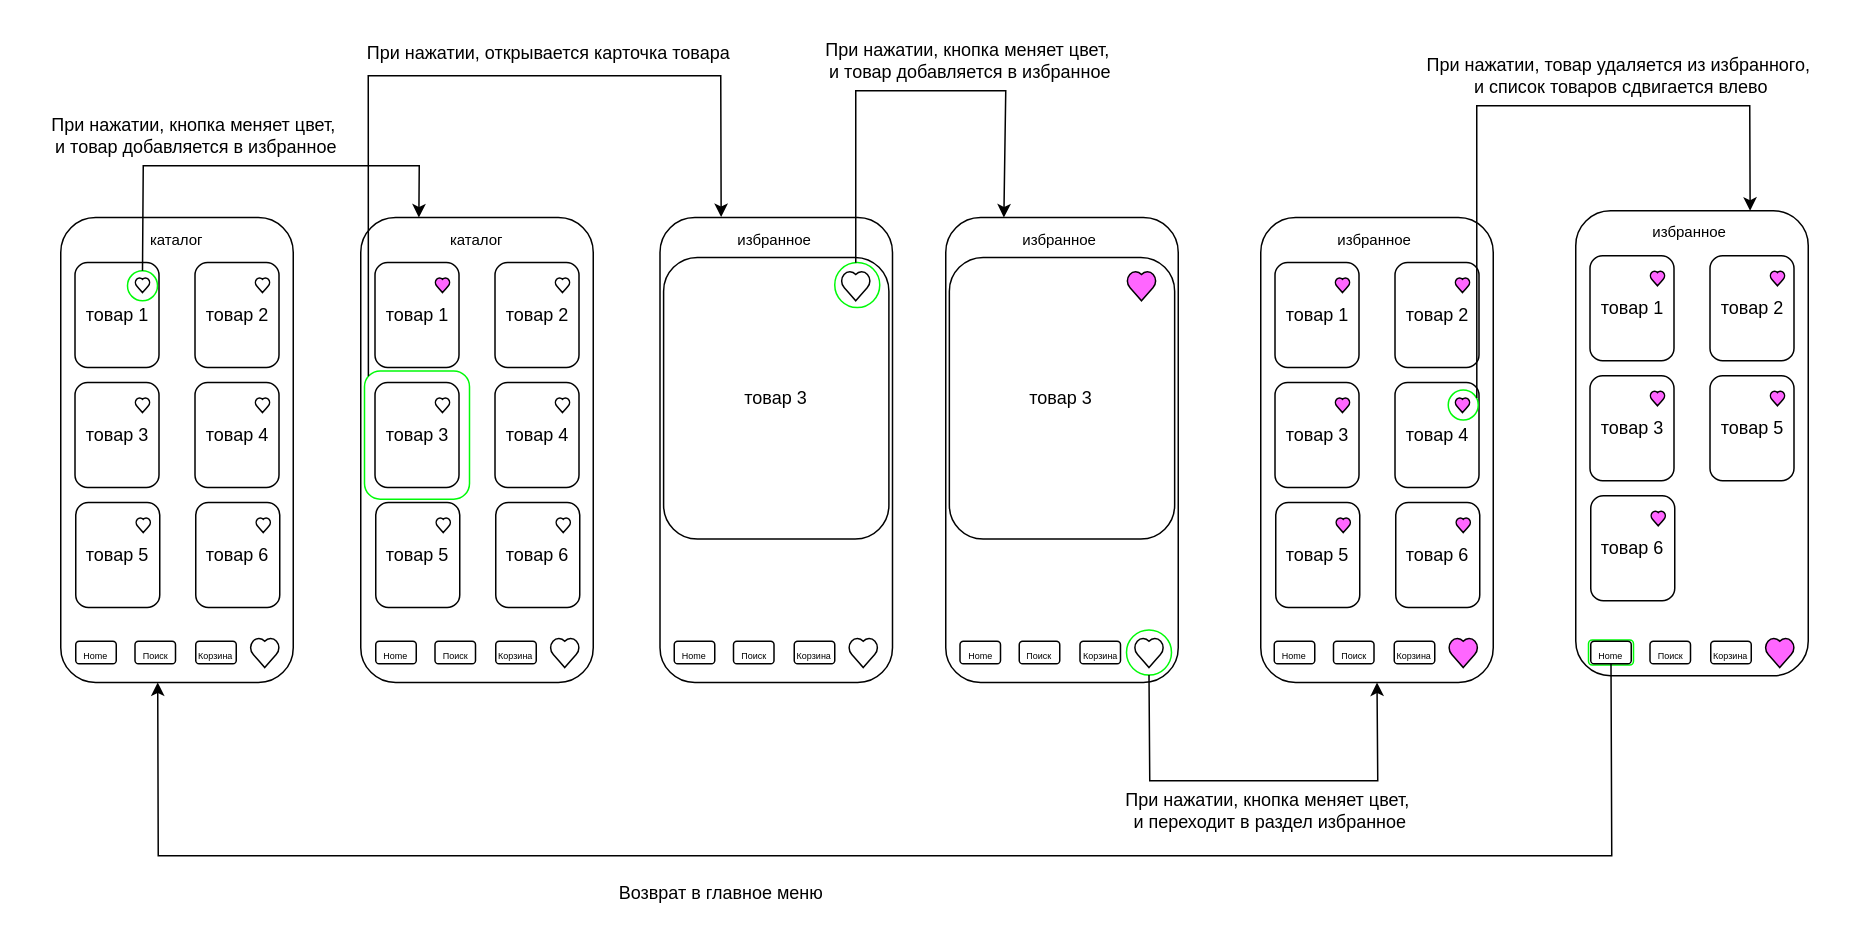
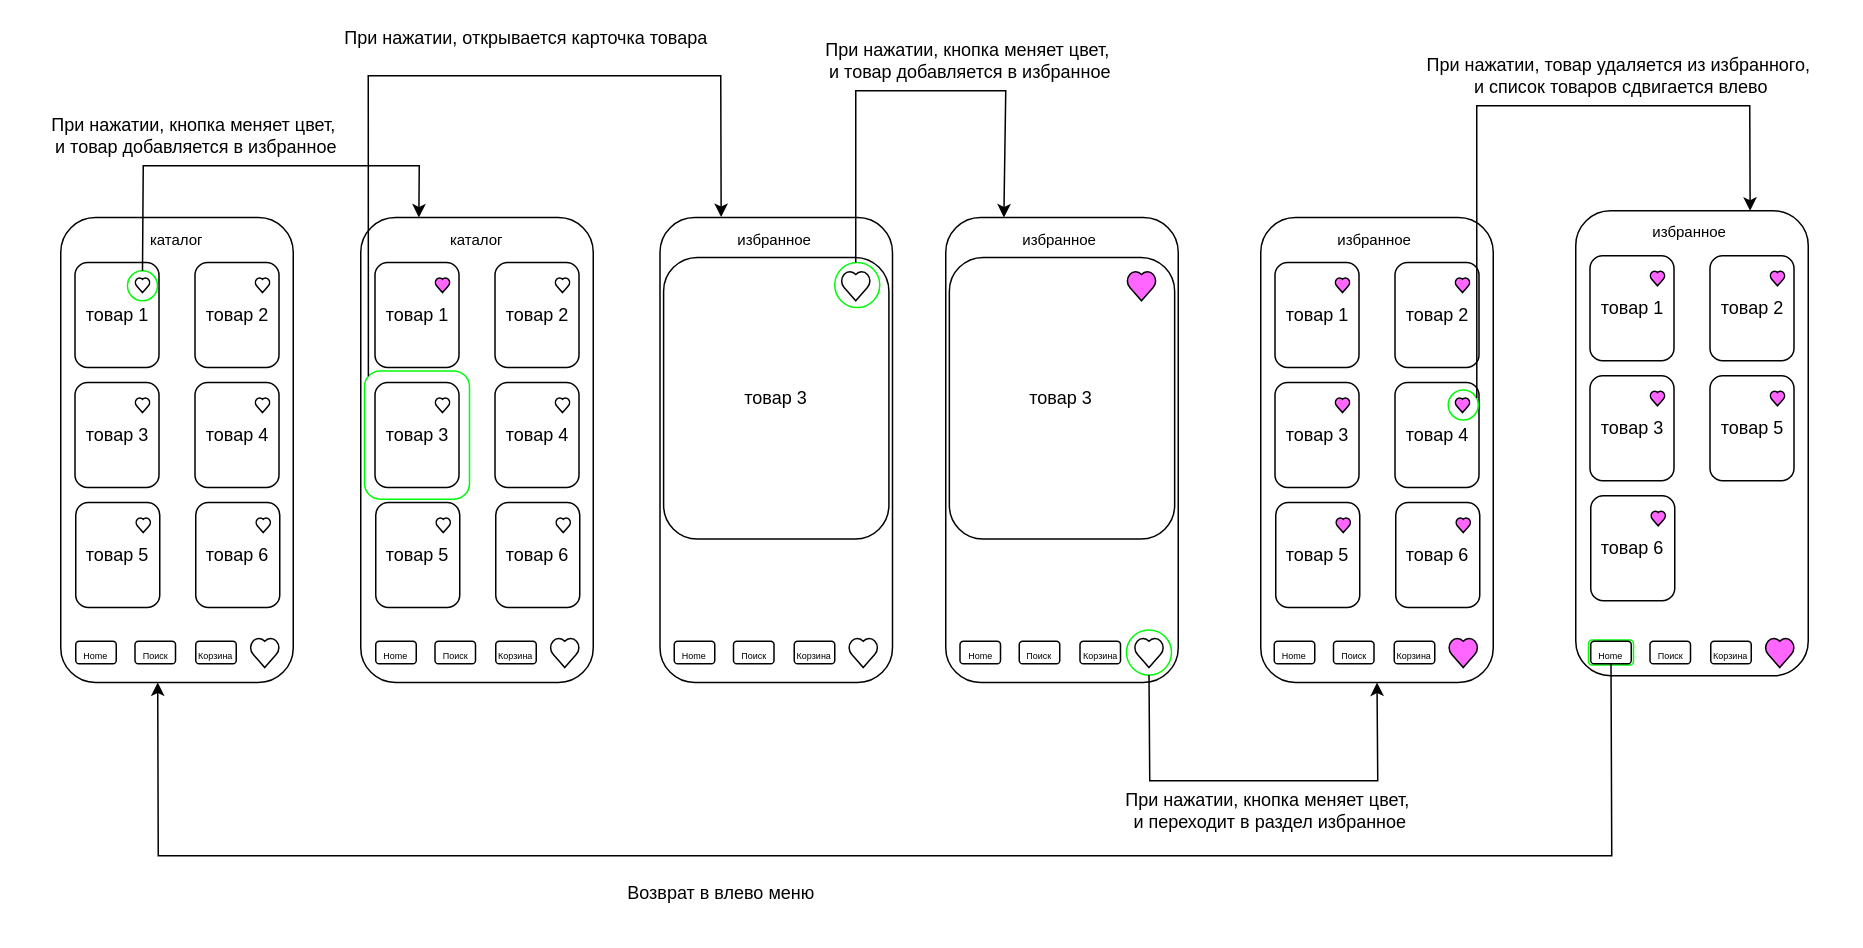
(548, 53) -> (526, 38)
(722, 893) -> (722, 893)
